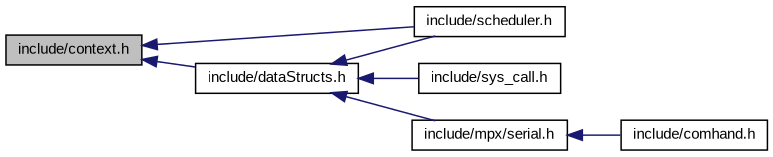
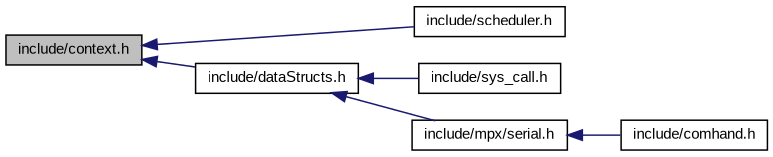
(391, 48) -> none
